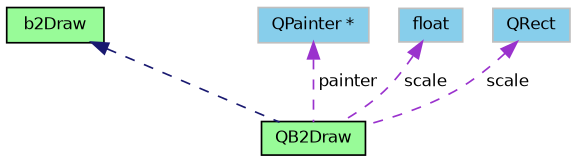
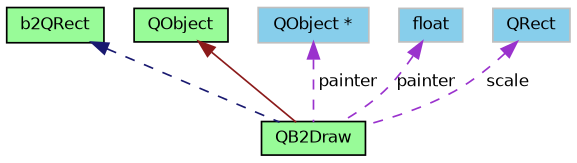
(55, 25) -> (55, 25)
none -> (181, 25)
(313, 25) -> (313, 25)
(423, 82) -> (423, 82)
